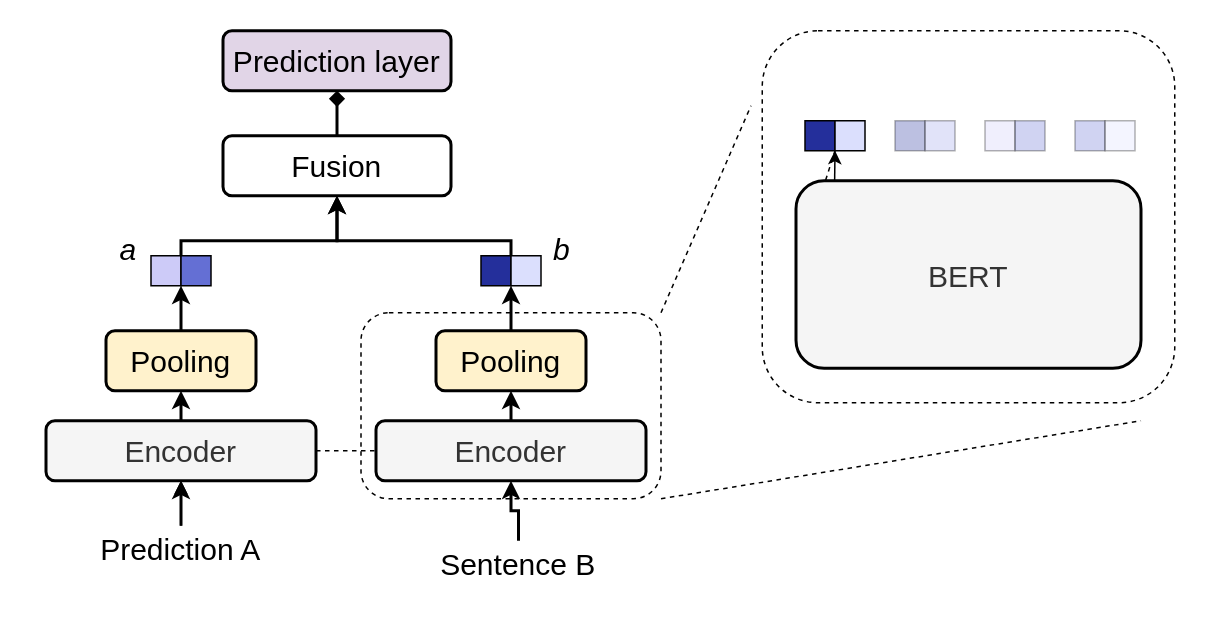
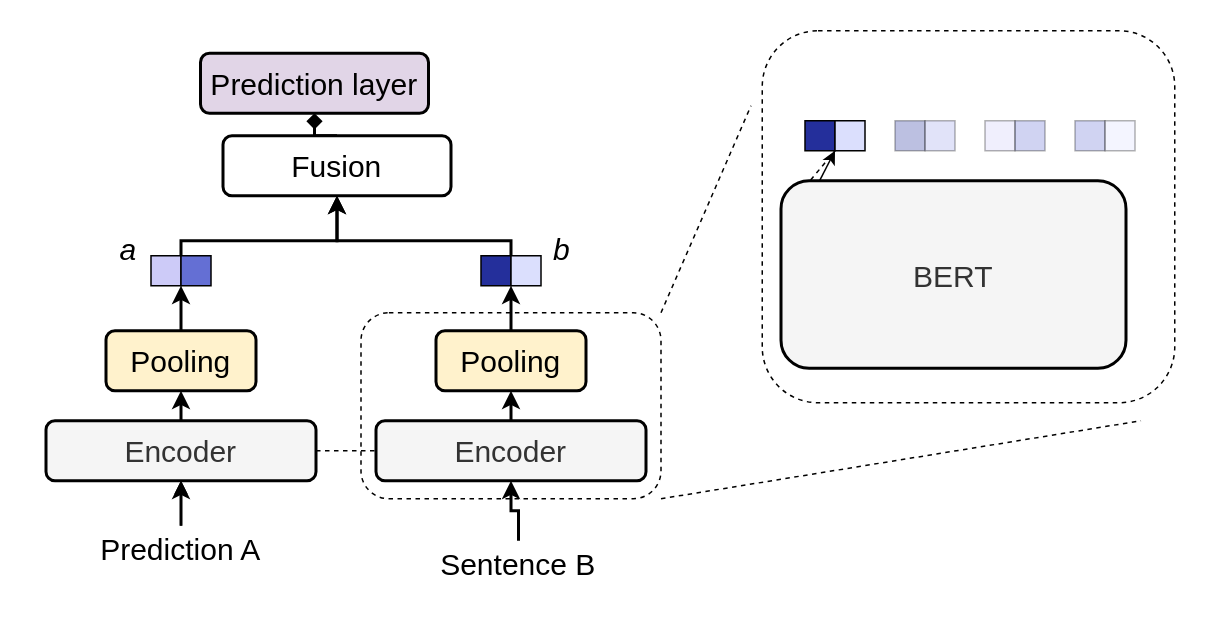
(337, 61) -> (314, 83)
(968, 275) -> (953, 275)
